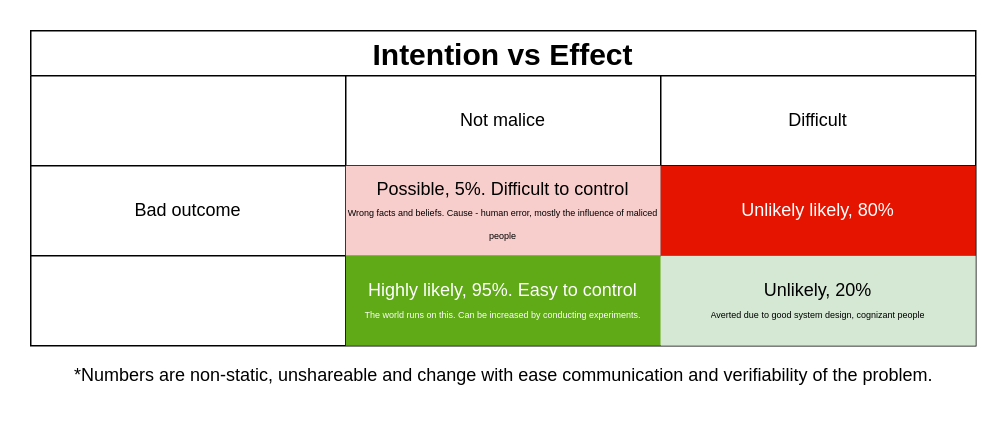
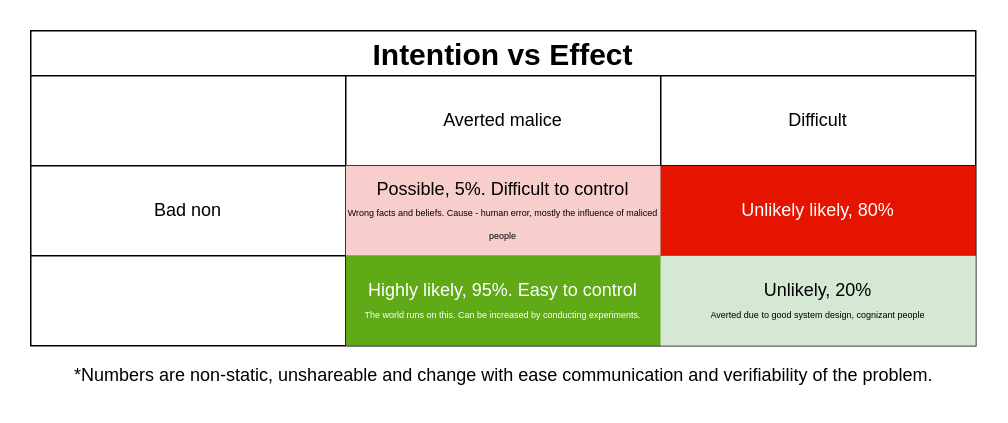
(503, 121) -> (503, 121)
(188, 211) -> (188, 211)
